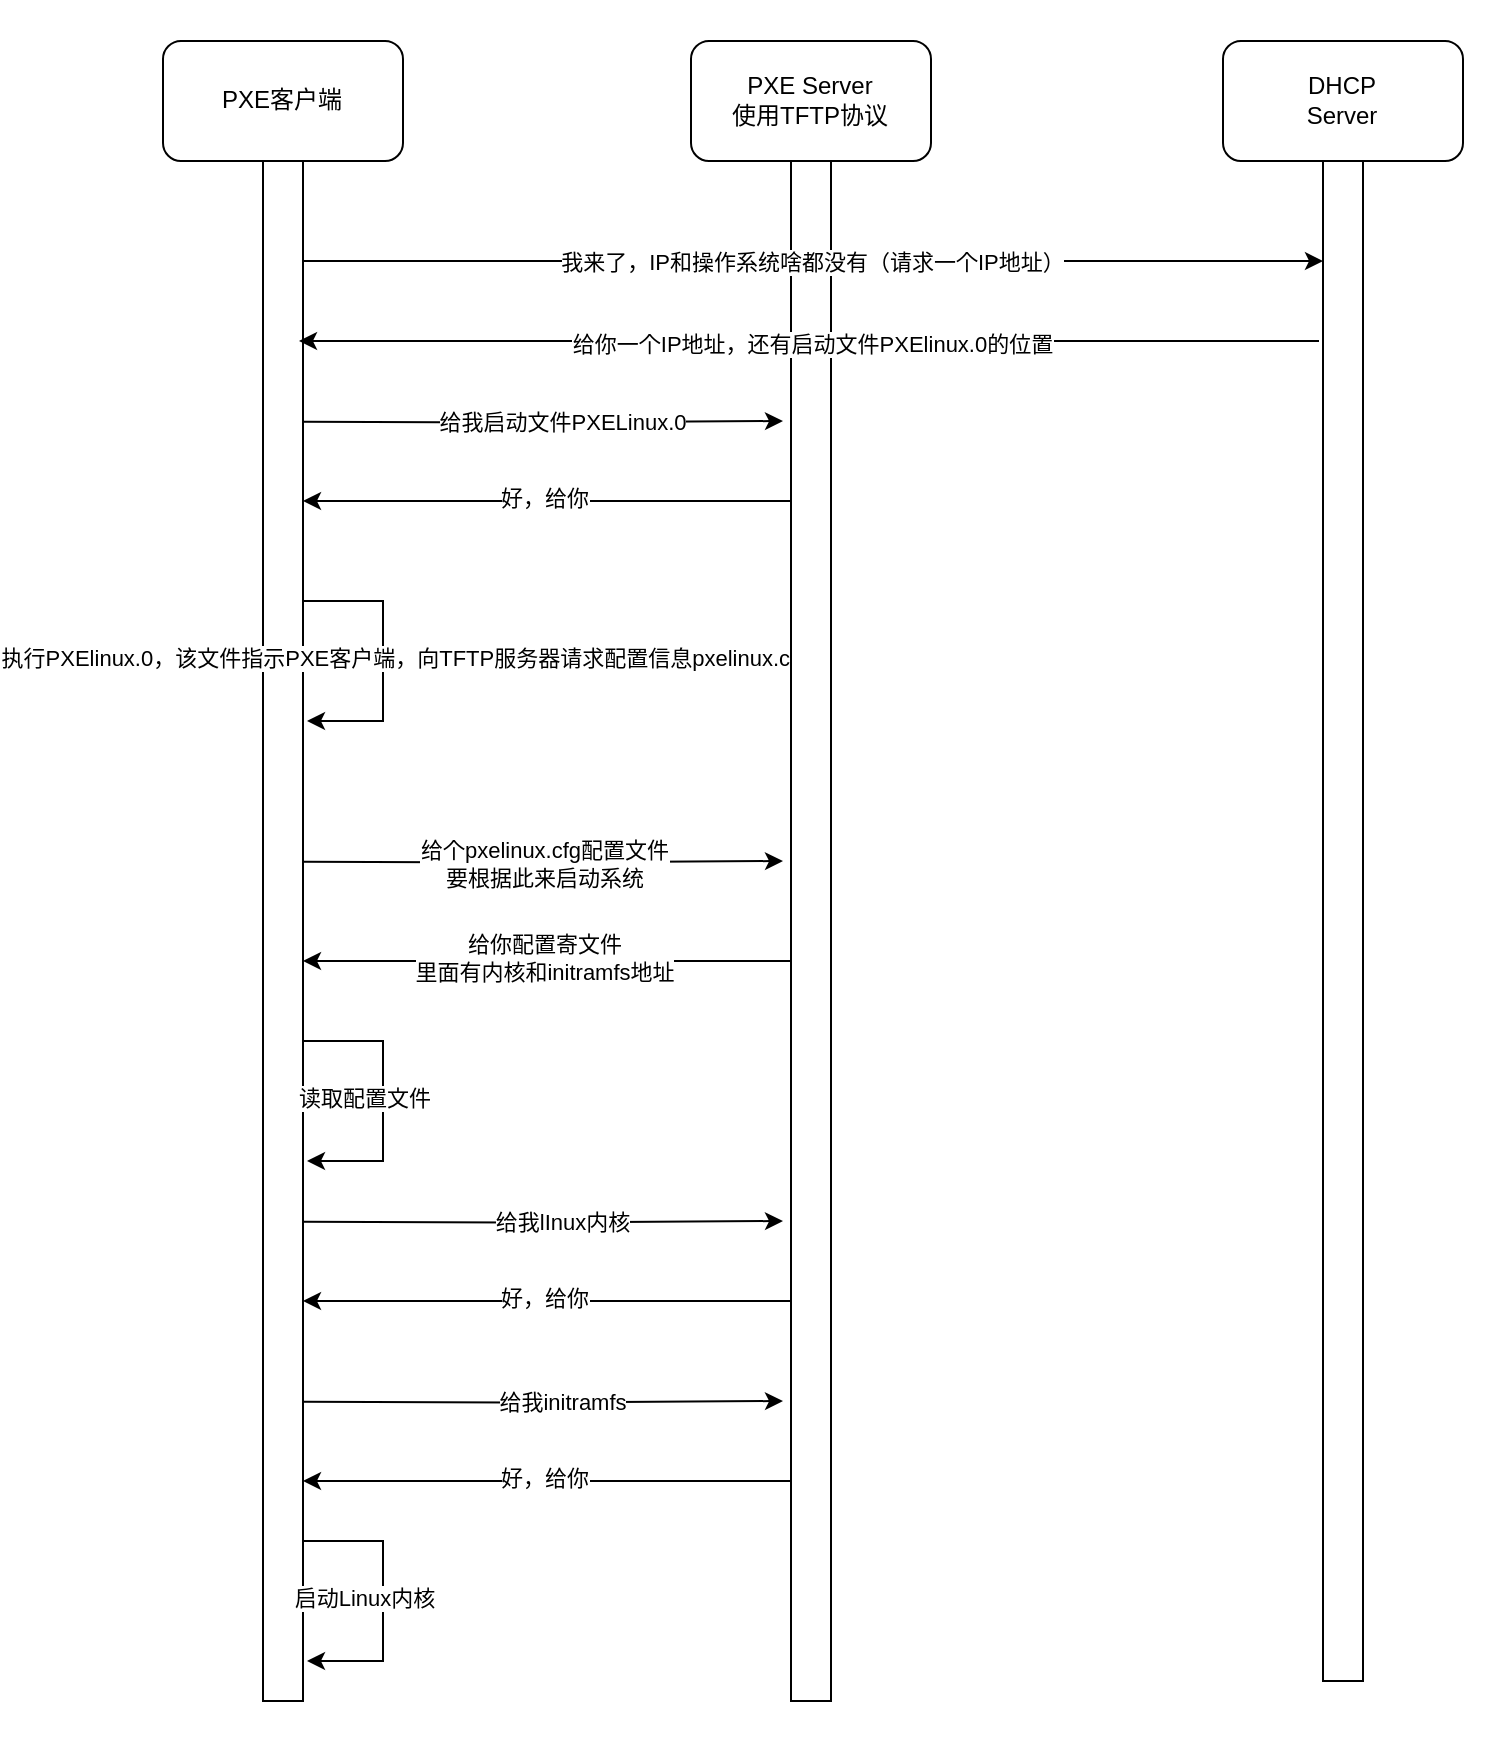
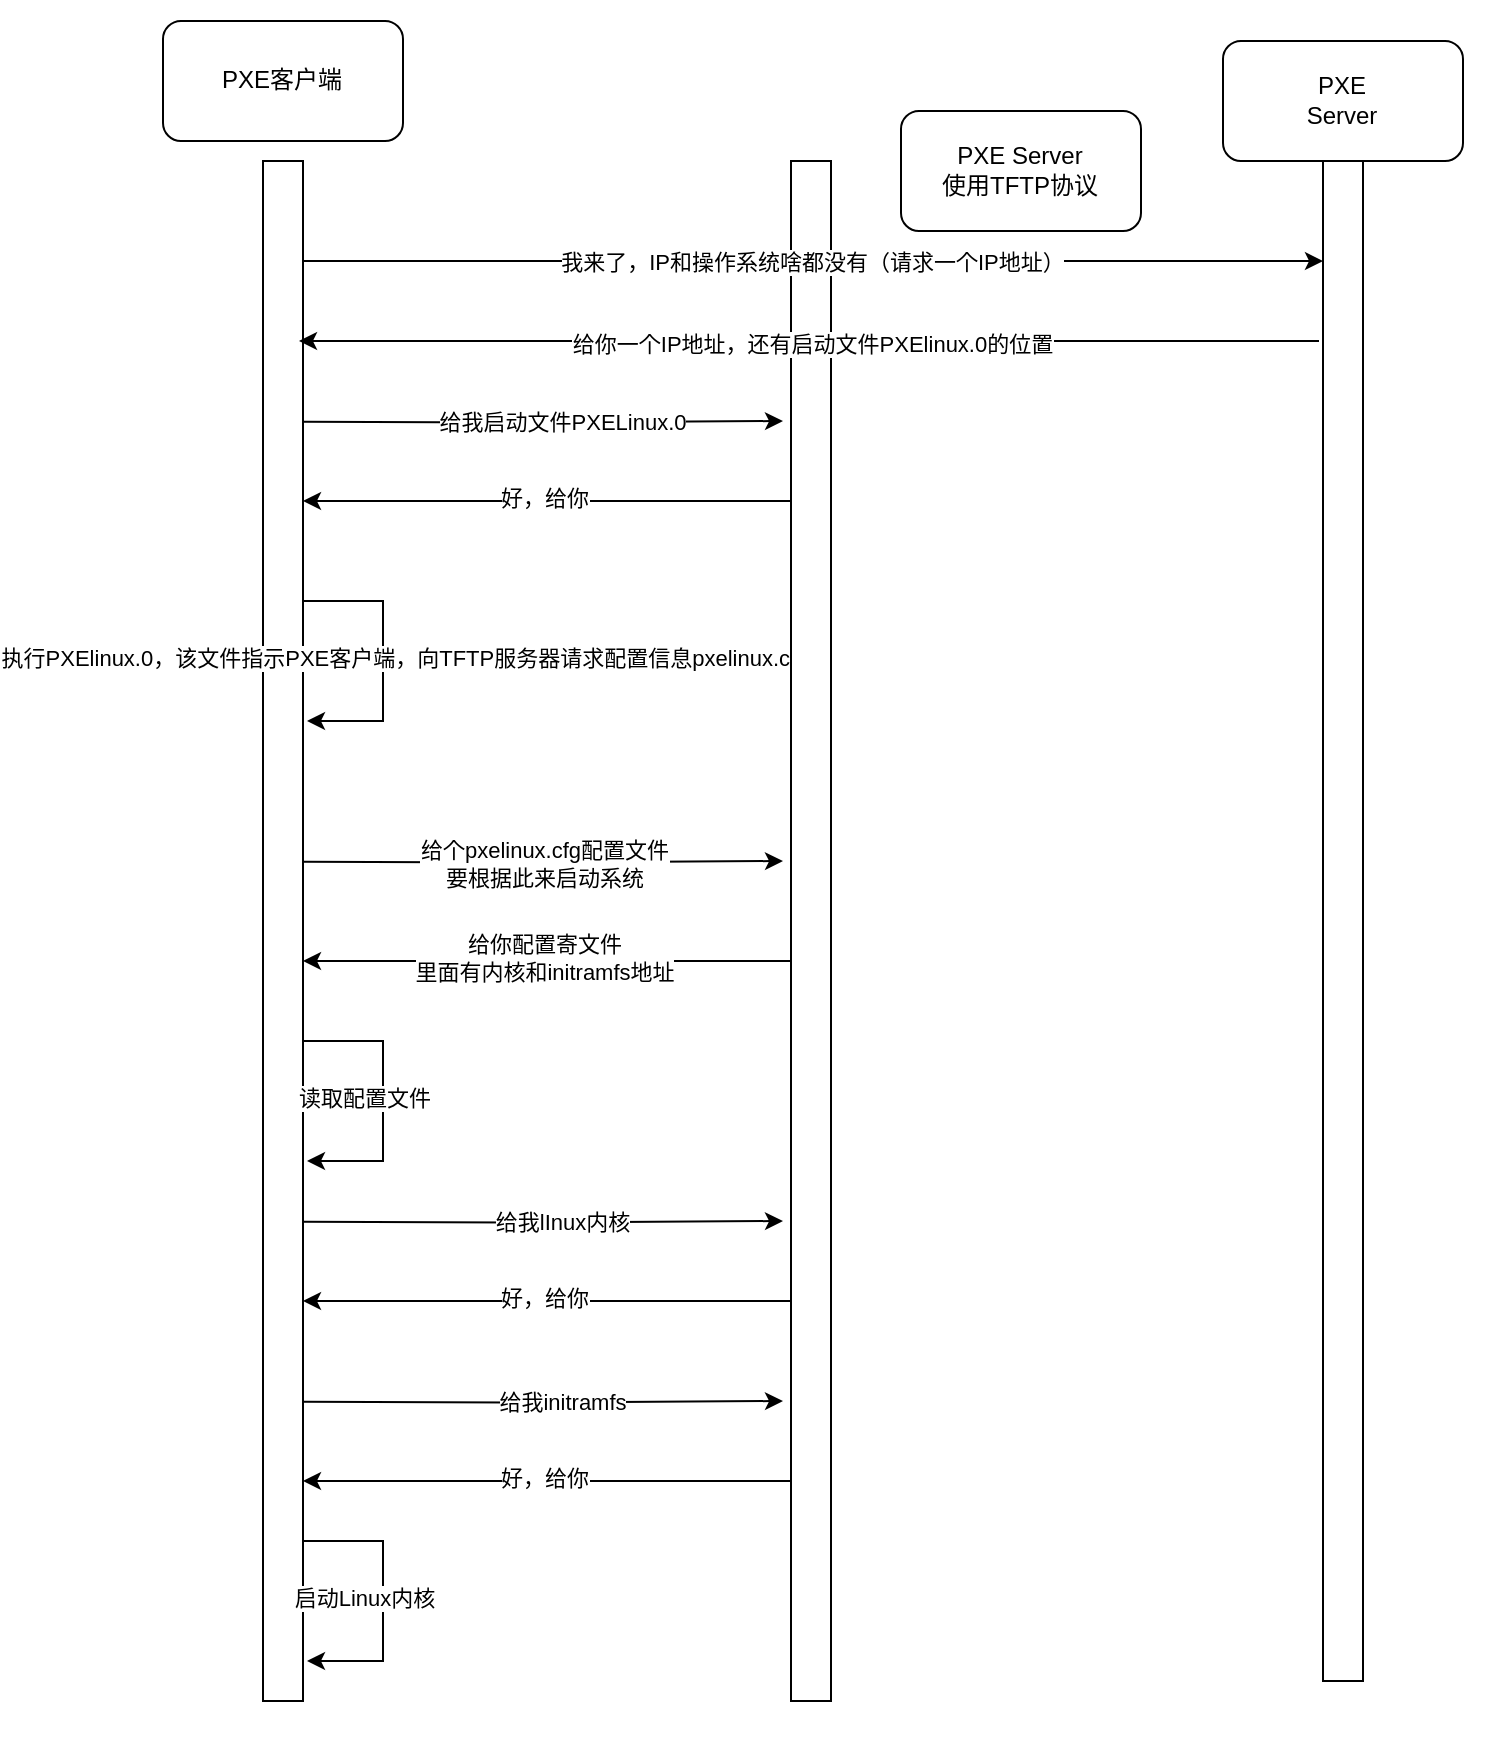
(283, 101) -> (283, 81)
(811, 101) -> (1021, 171)
(1343, 101) -> (1343, 101)
